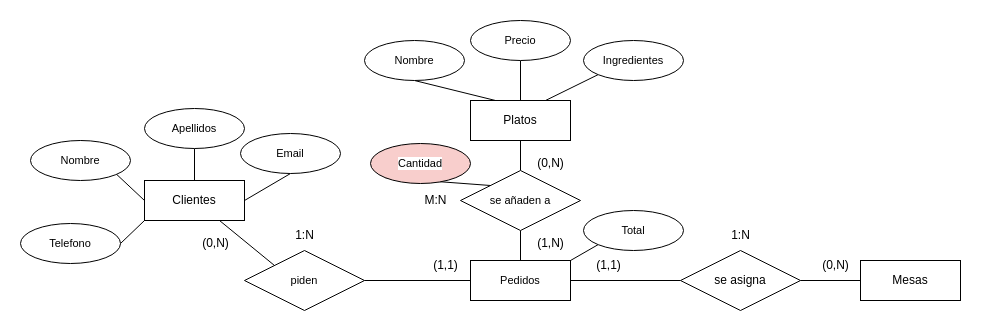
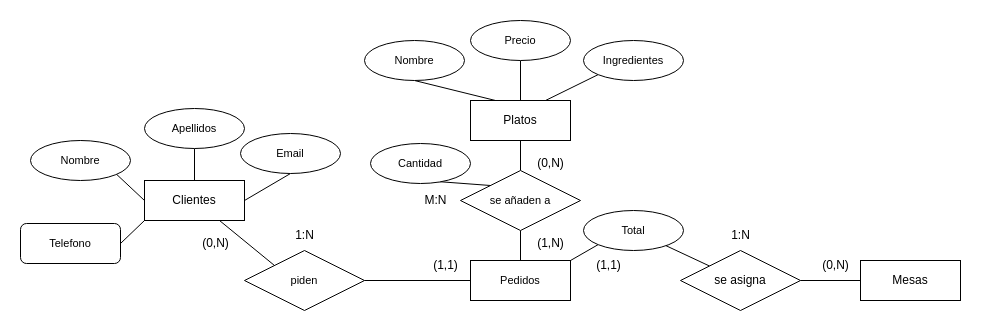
(421, 164) -> (421, 164)
(71, 244) -> (71, 244)
(626, 281) -> (688, 256)
